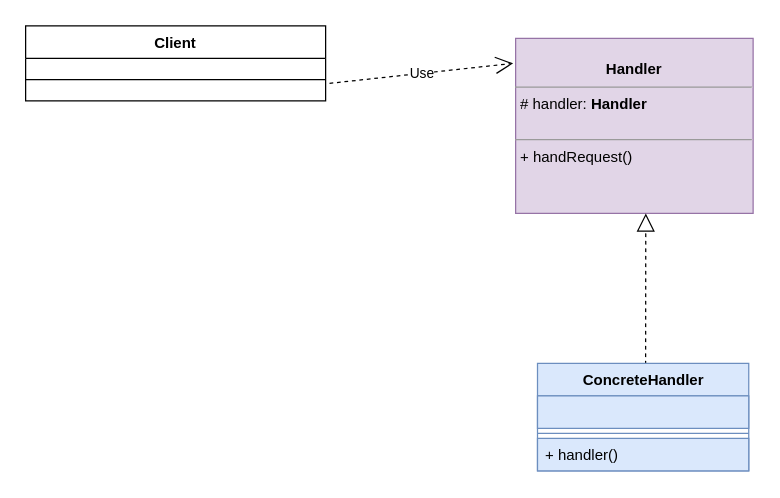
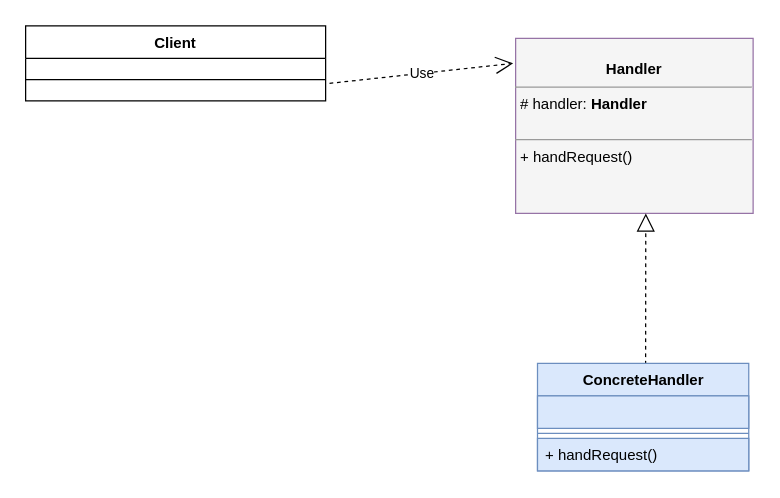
(634, 126) -> (634, 126)
(588, 456) -> (607, 456)
